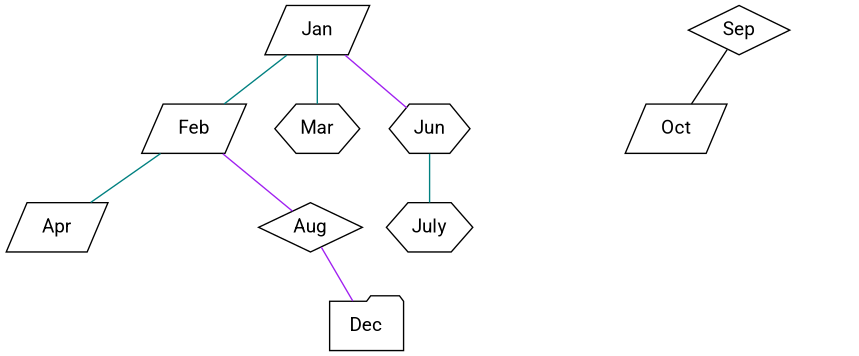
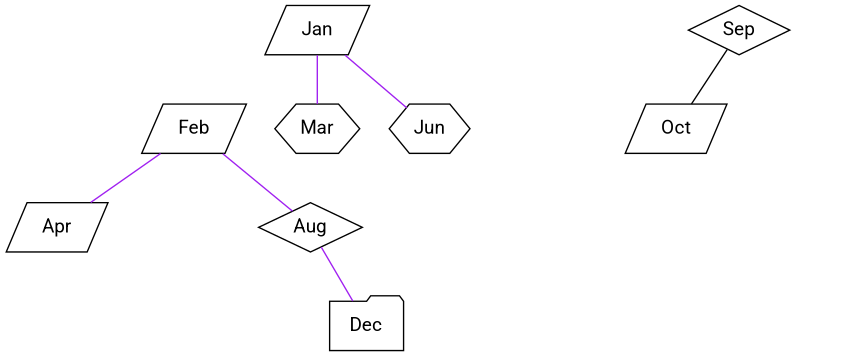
(255, 80) -> none
(317, 80) -> (317, 80)
(126, 178) -> (126, 178)
(430, 227) -> none
